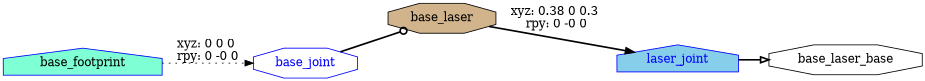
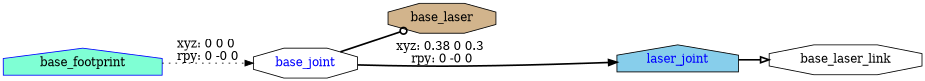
(557, 39) -> (483, 66)
(678, 60) -> (678, 60)
(846, 60) -> (846, 60)
(305, 63) -> (305, 63)
